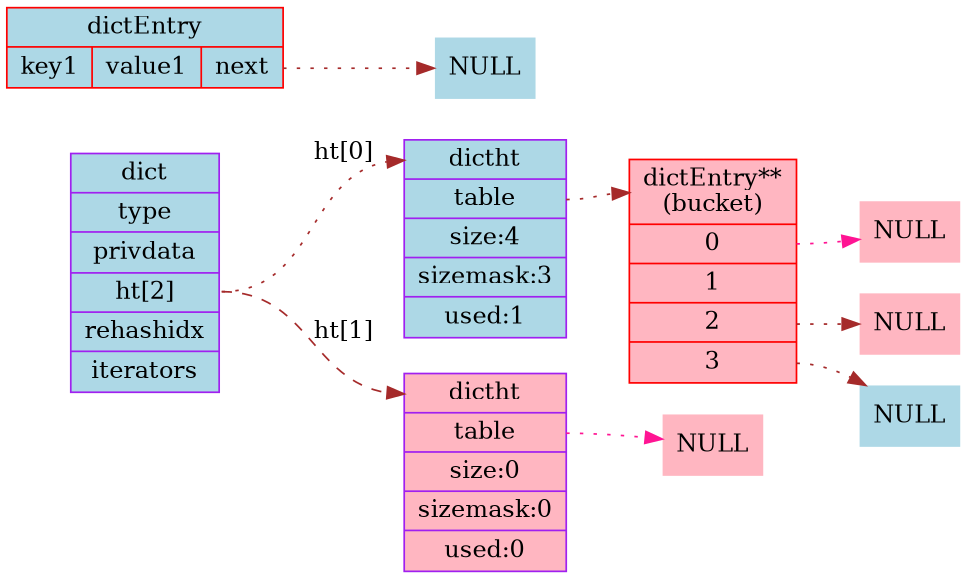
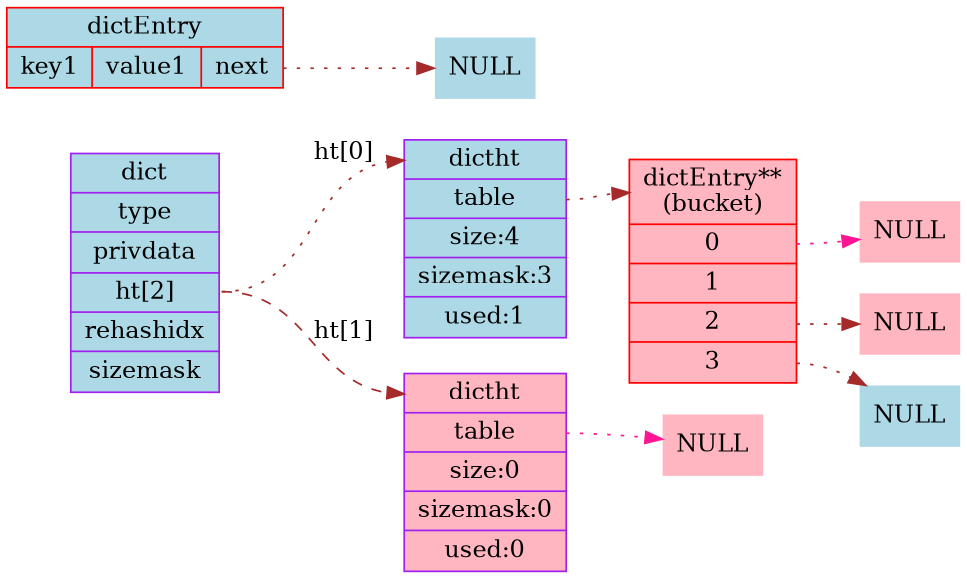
(145, 371) -> (145, 371)
